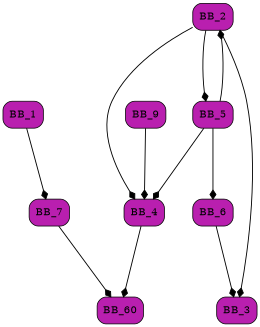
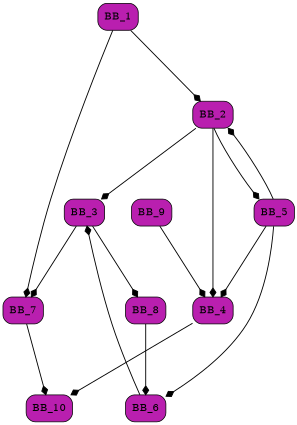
none -> (162, 62)
none -> (56, 258)
(120, 310) -> (49, 408)
none -> (146, 310)
